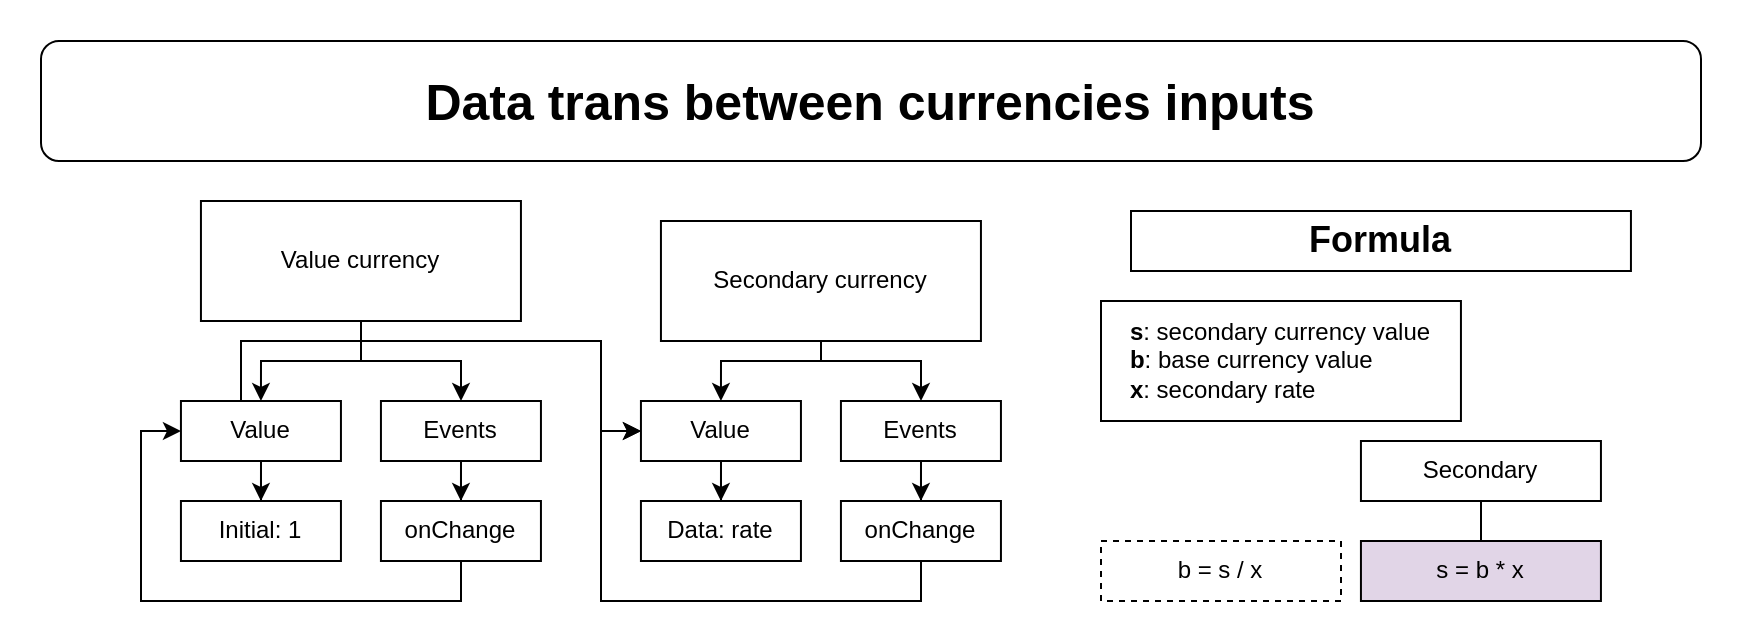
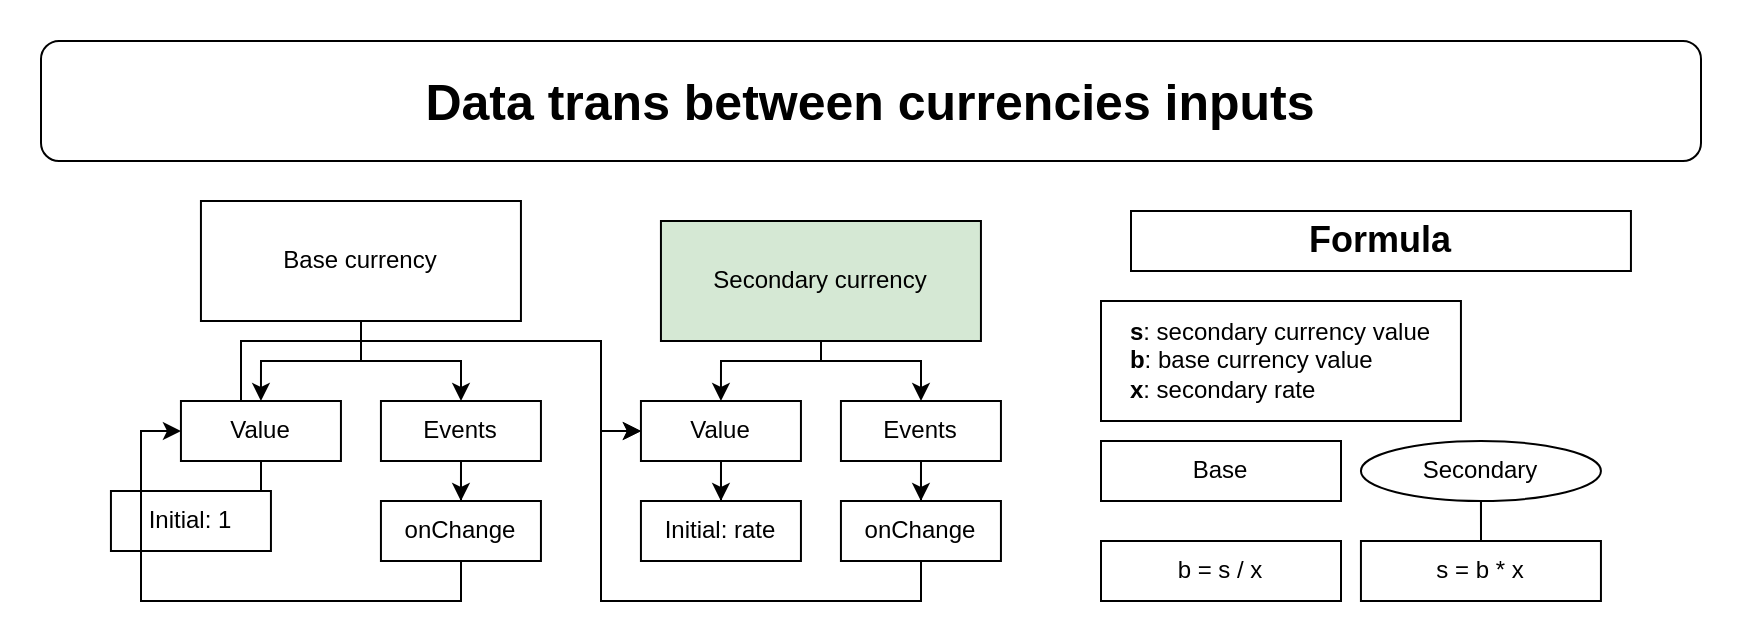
(361, 261) -> (361, 261)
(821, 281) -> (821, 281)
none -> (1221, 471)
(1481, 471) -> (1481, 471)
(261, 531) -> (191, 521)
(721, 531) -> (721, 531)
(1221, 571) -> (1221, 571)
(1481, 571) -> (1481, 571)
